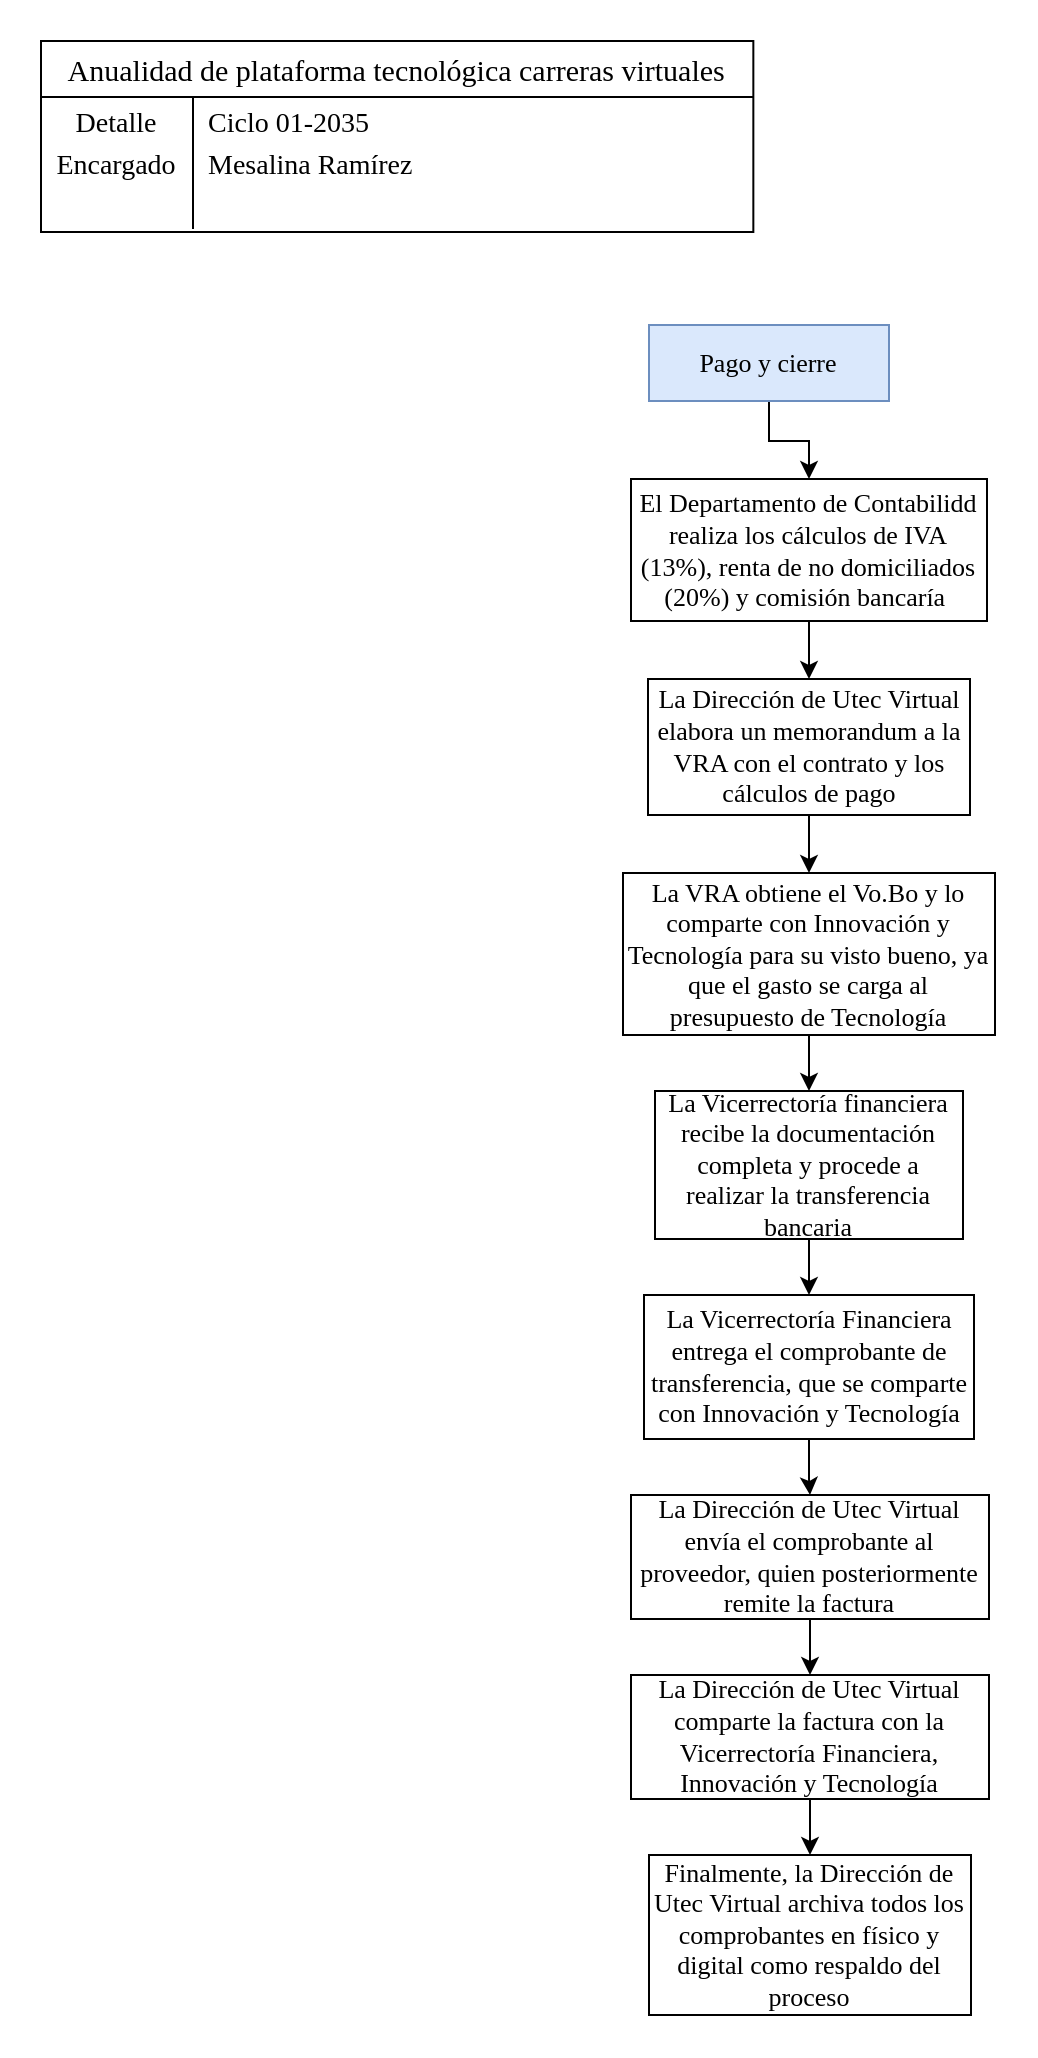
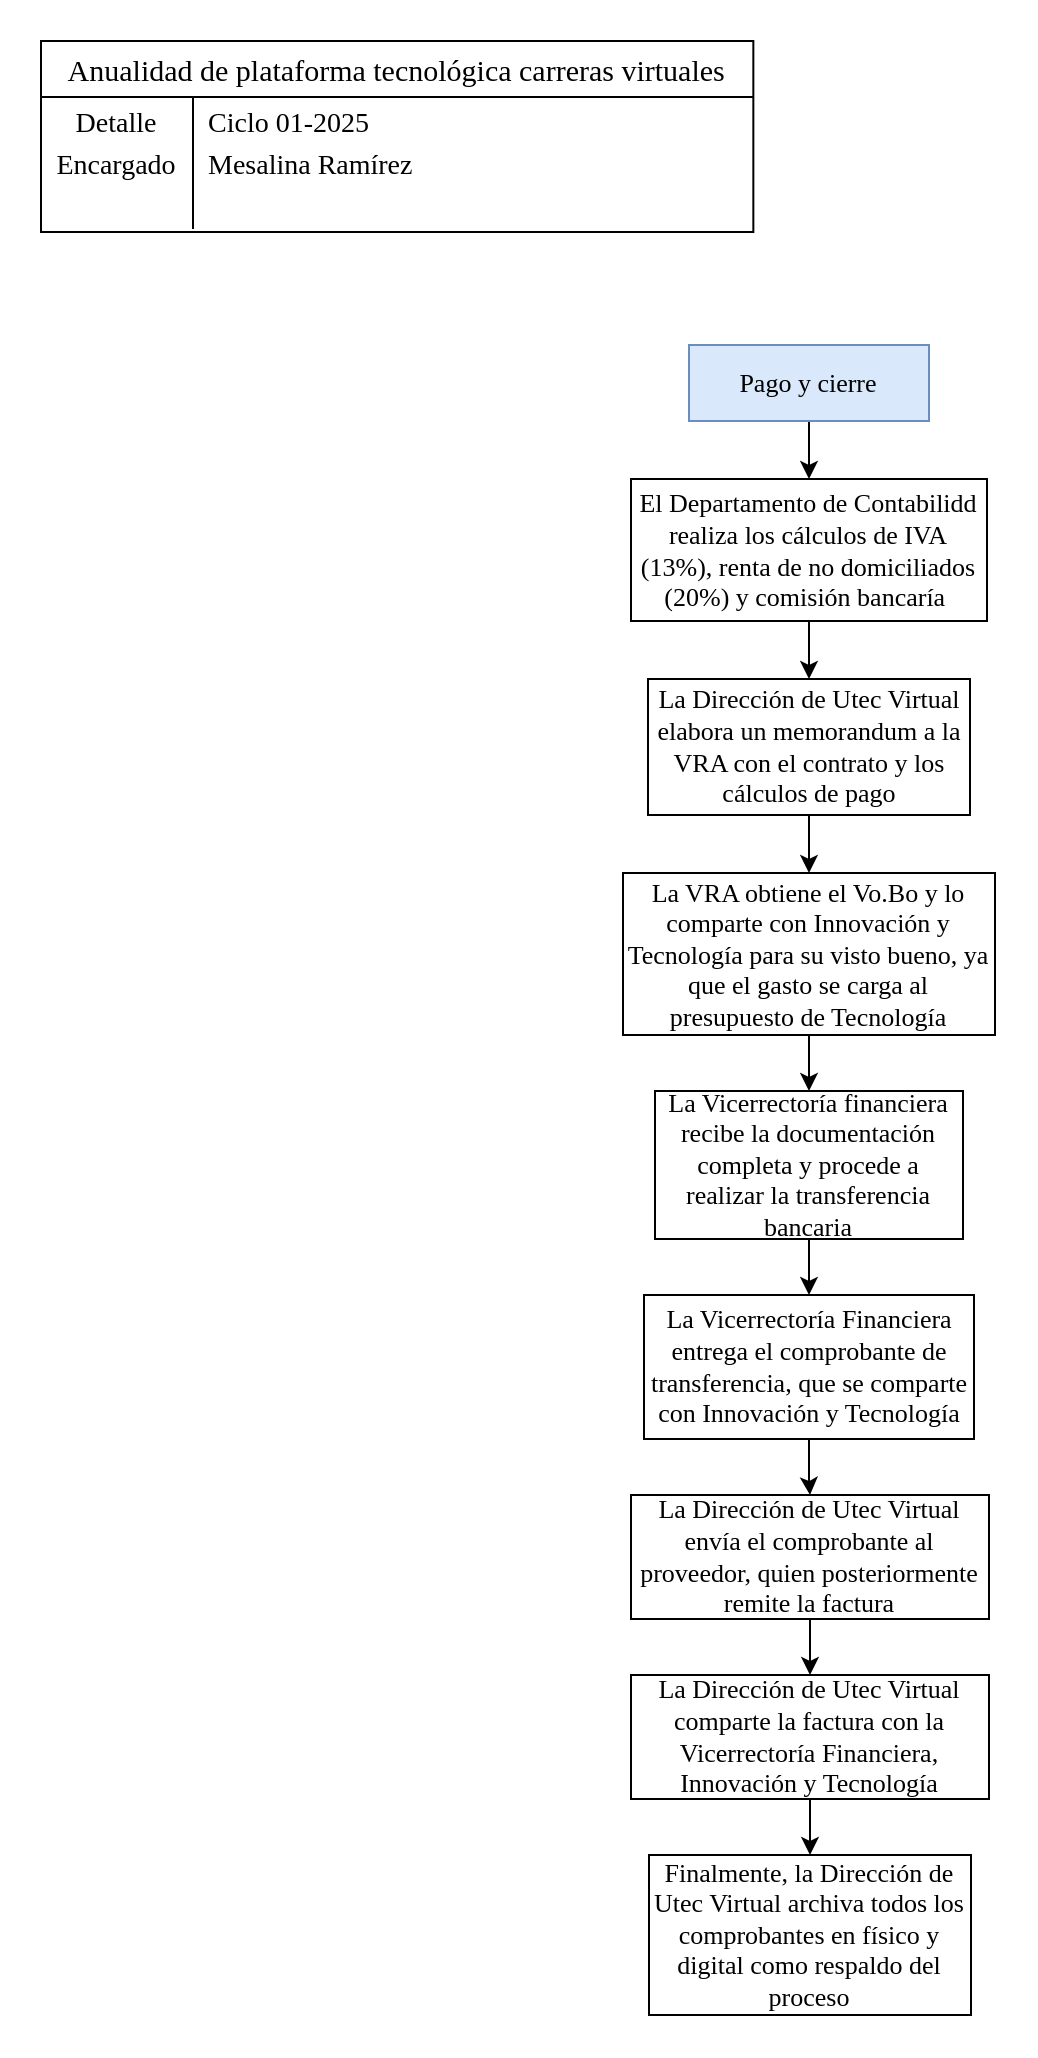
(313, 117) -> (313, 117)
(769, 363) -> (809, 383)
